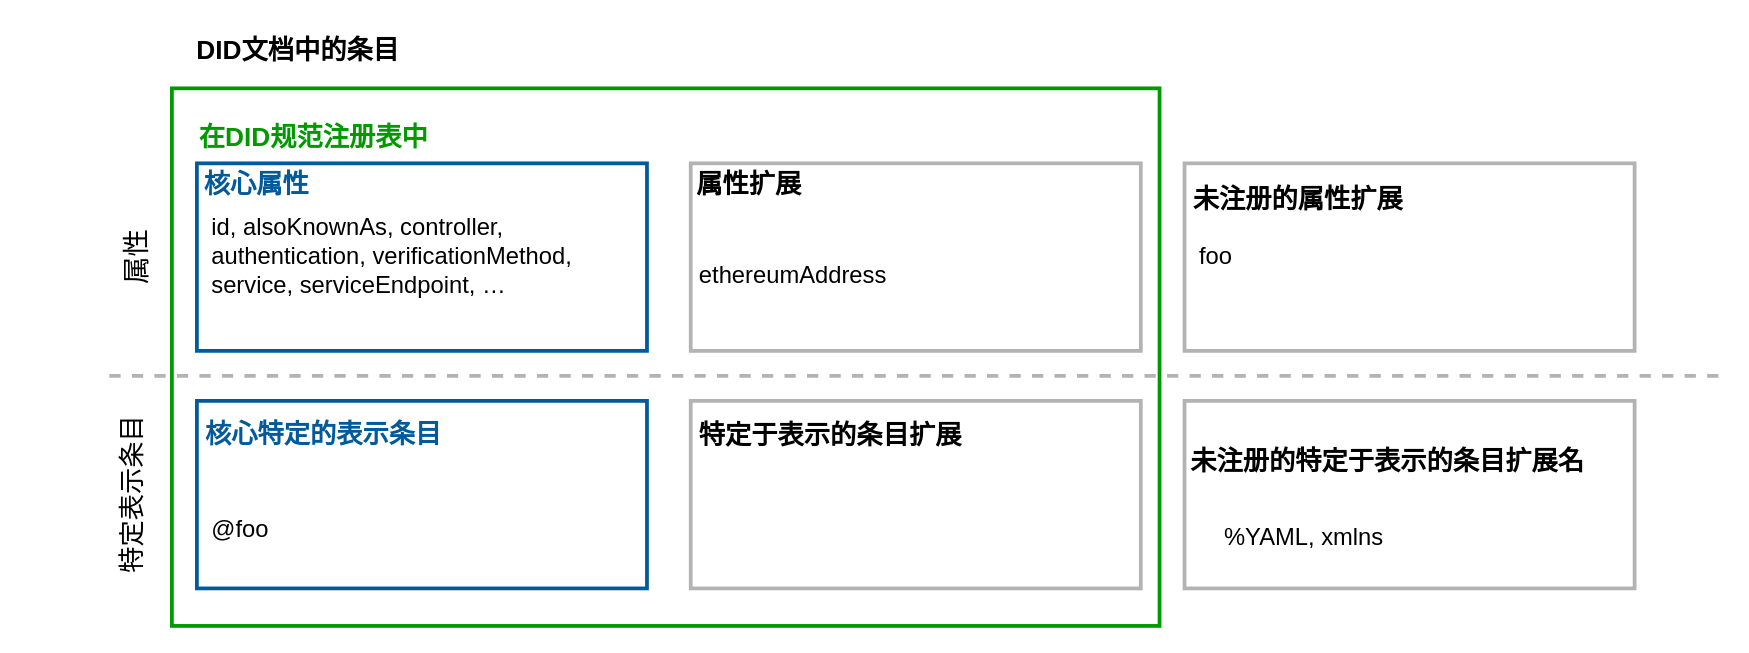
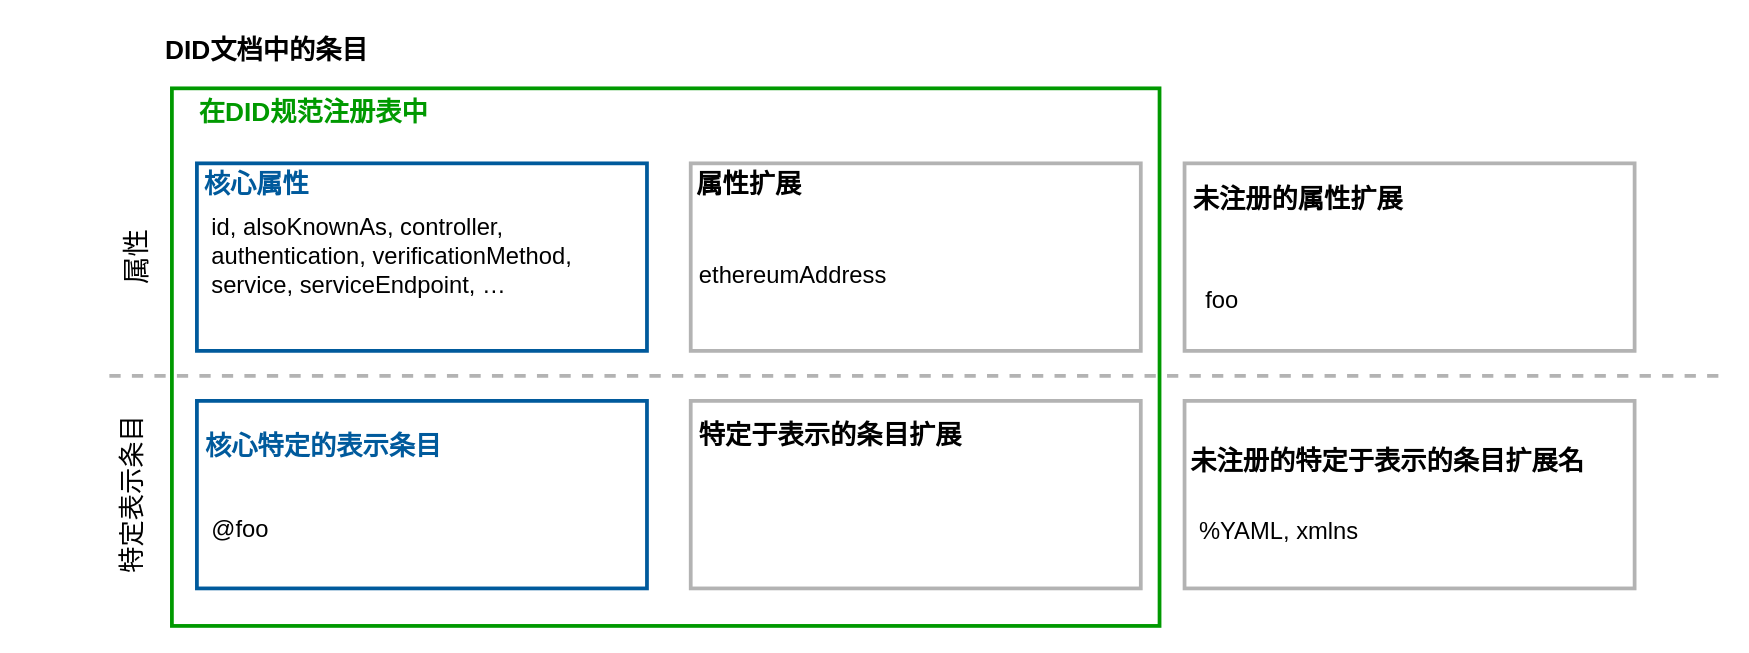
(559, 44) -> (528, 44)
(460, 132) -> (460, 107)
(1409, 257) -> (1416, 301)
(416, 433) -> (416, 446)
(1422, 538) -> (1397, 532)
